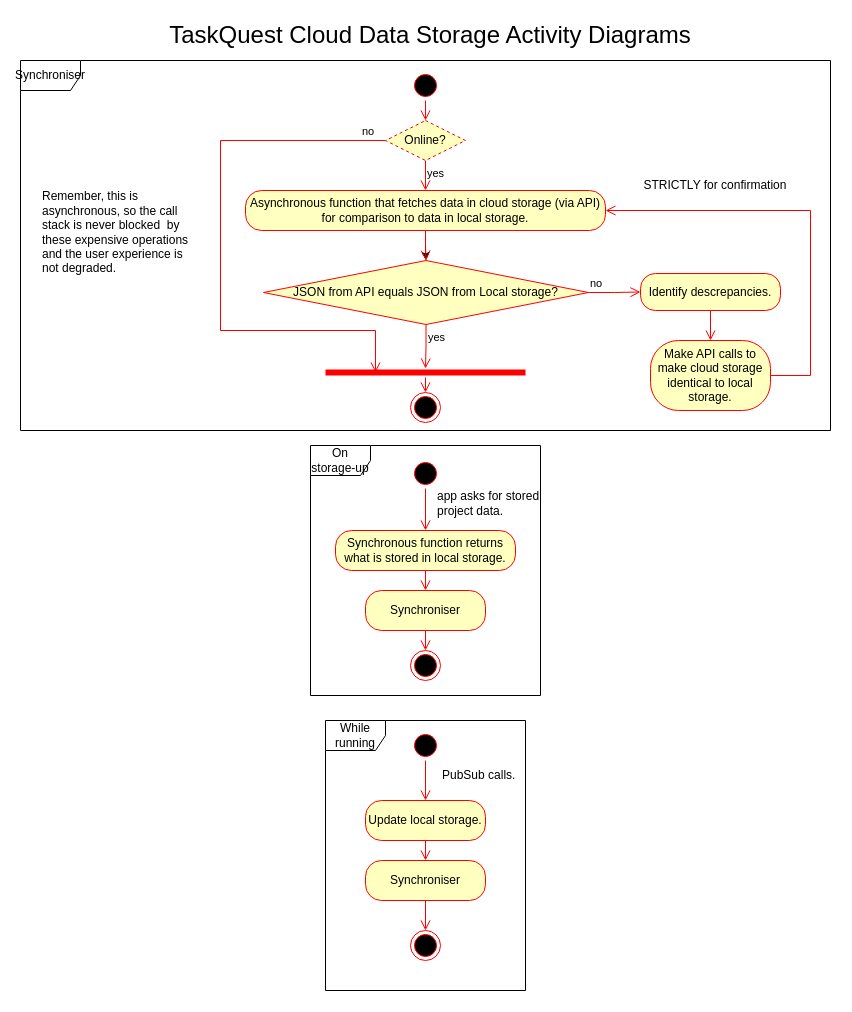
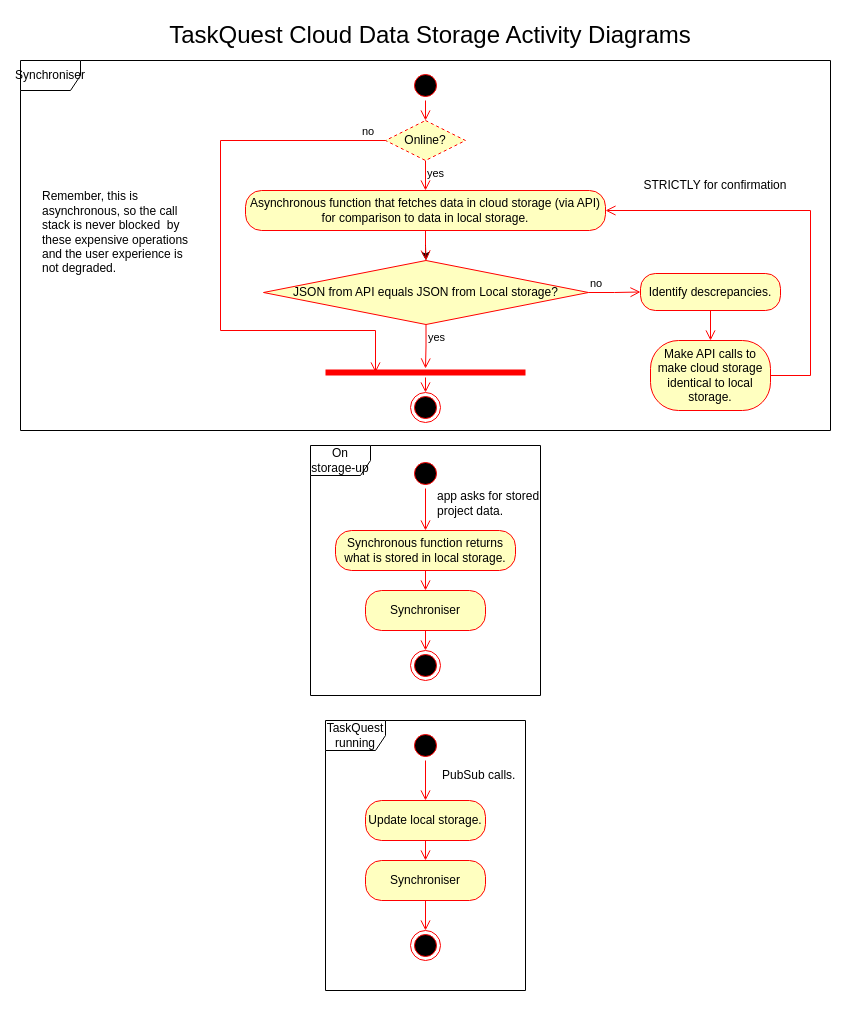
(356, 736) -> (356, 736)
